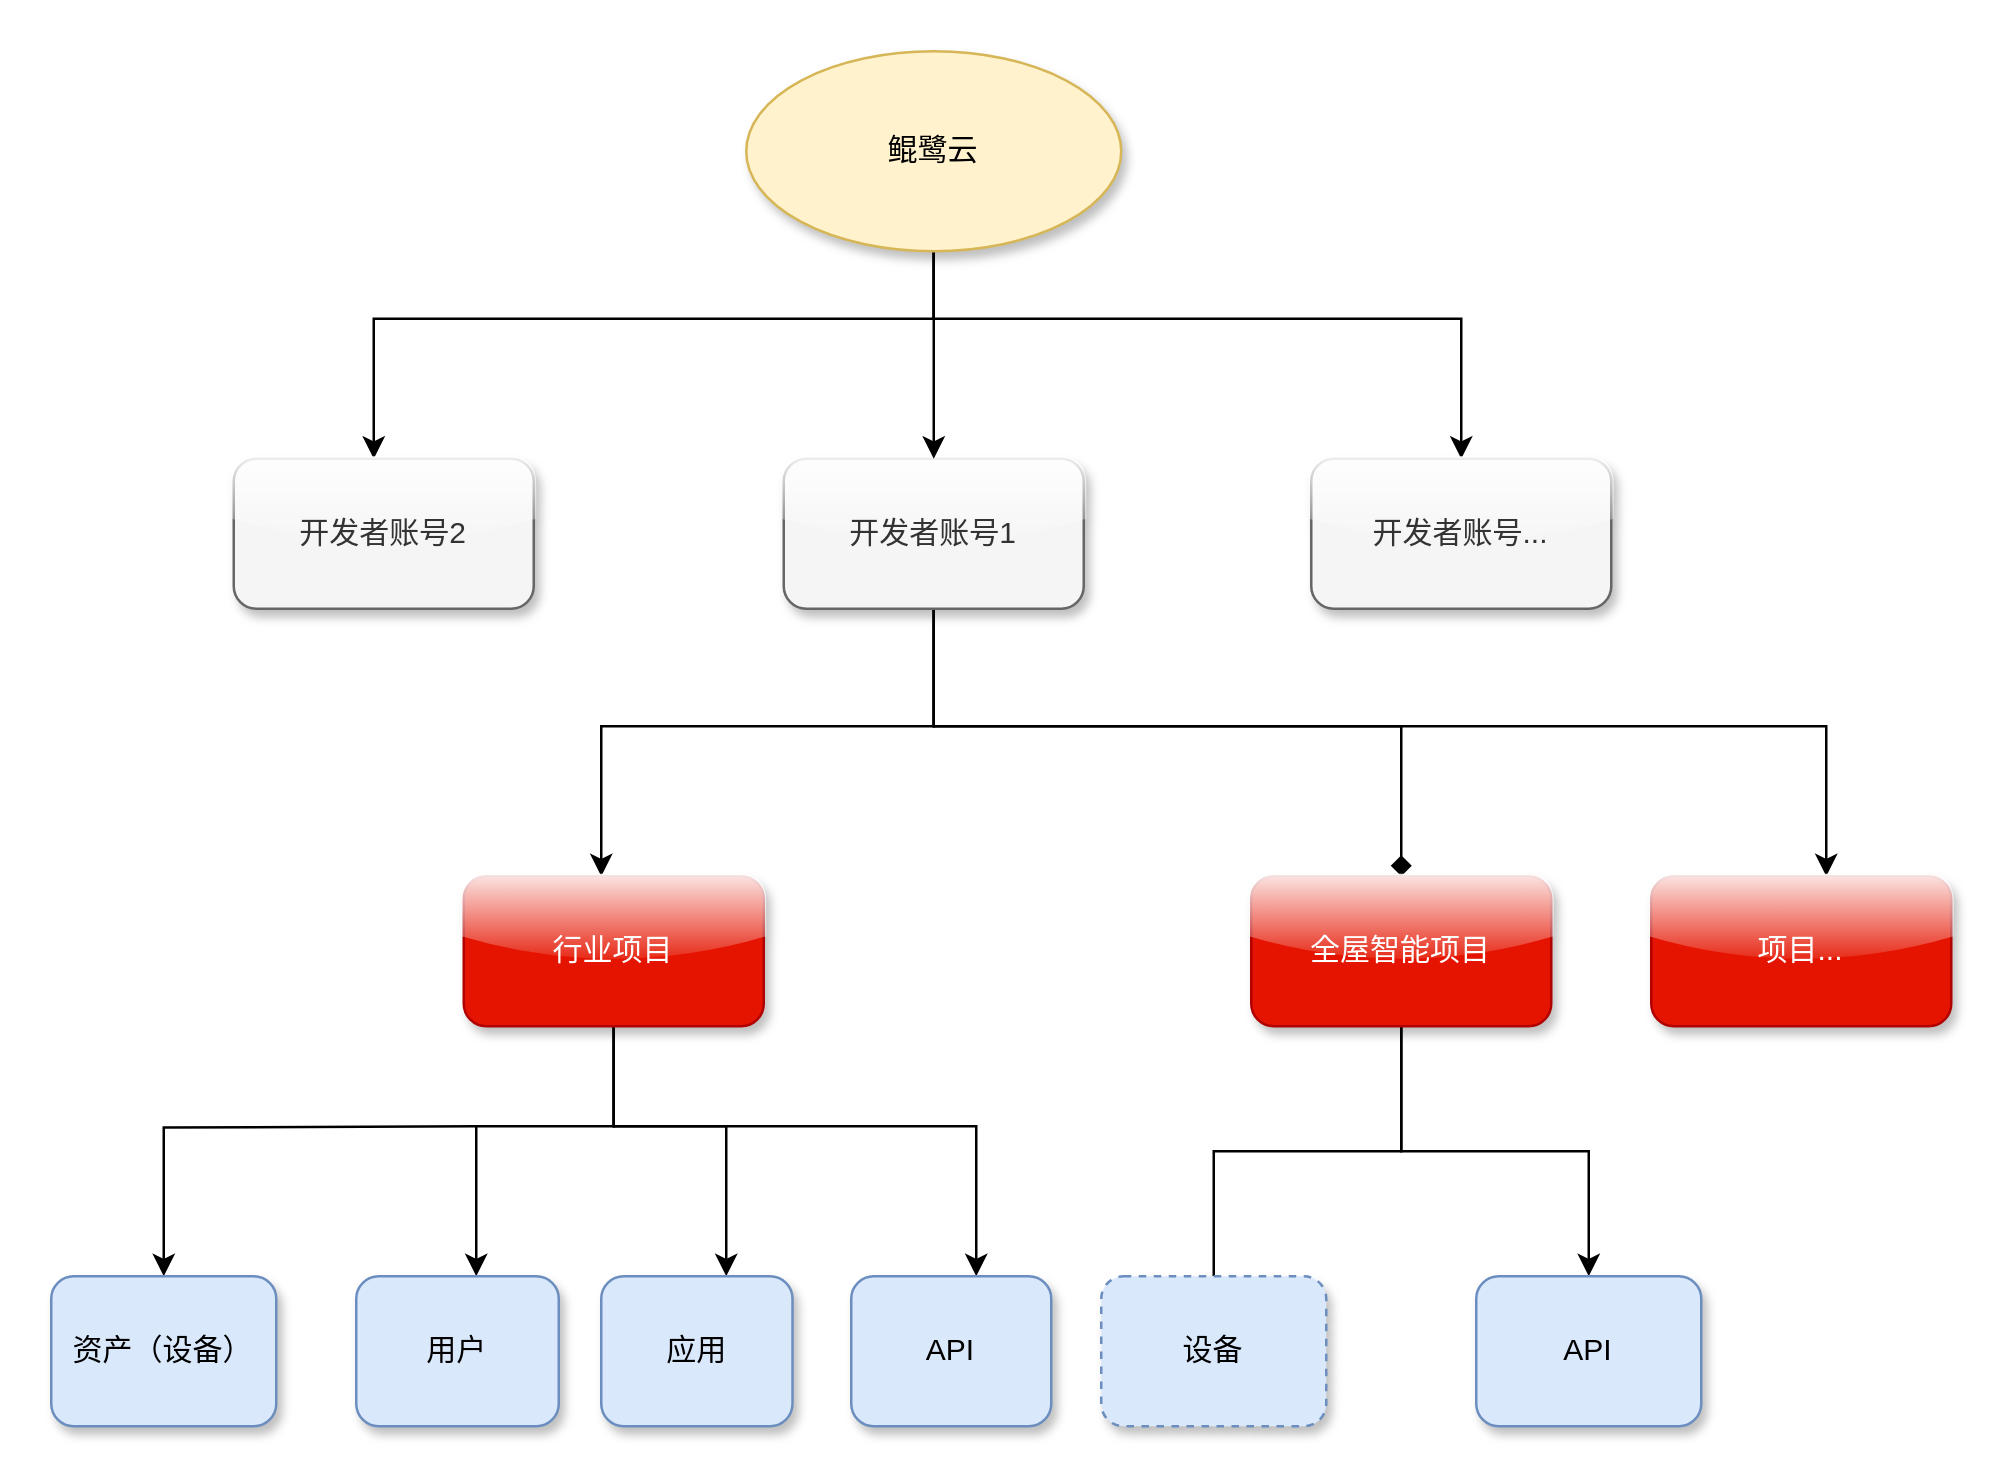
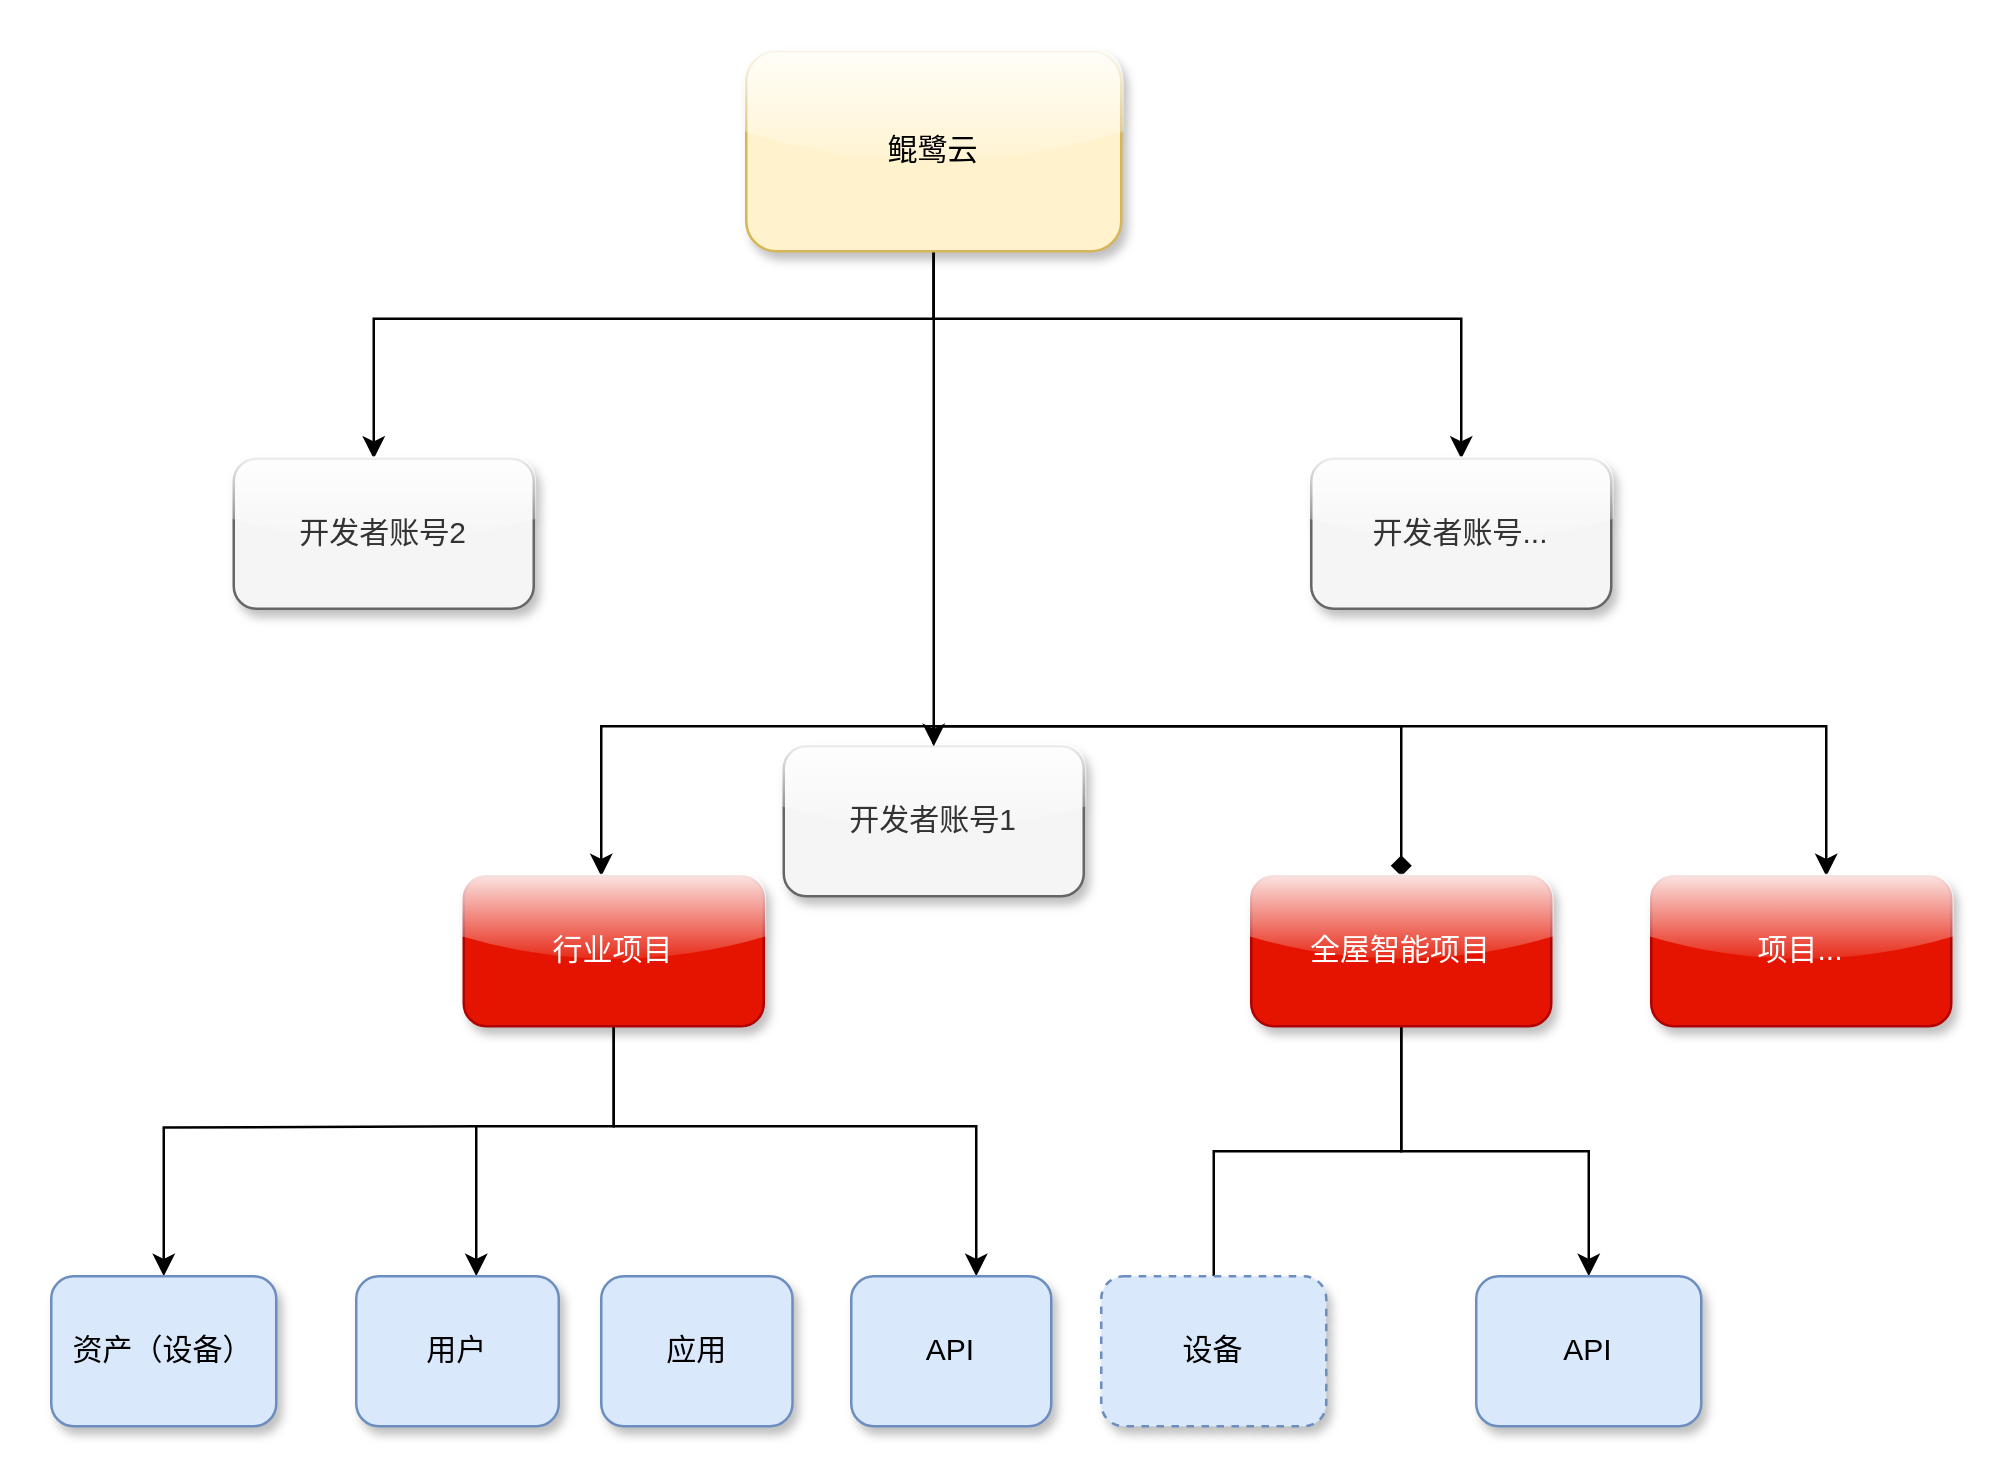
(934, 151) -> (934, 151)
(934, 534) -> (934, 821)
(726, 1195) -> none
